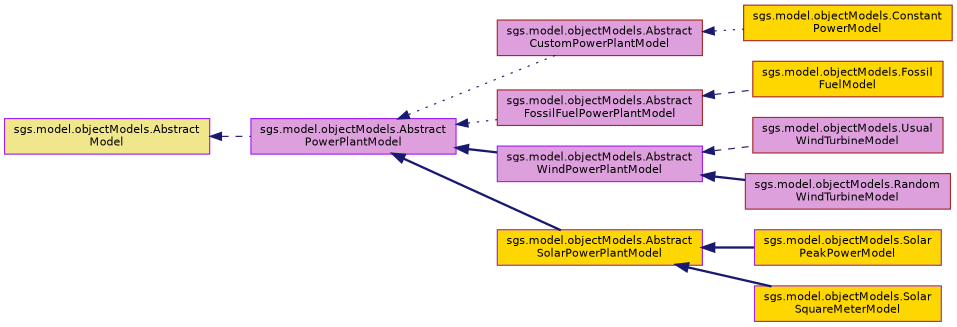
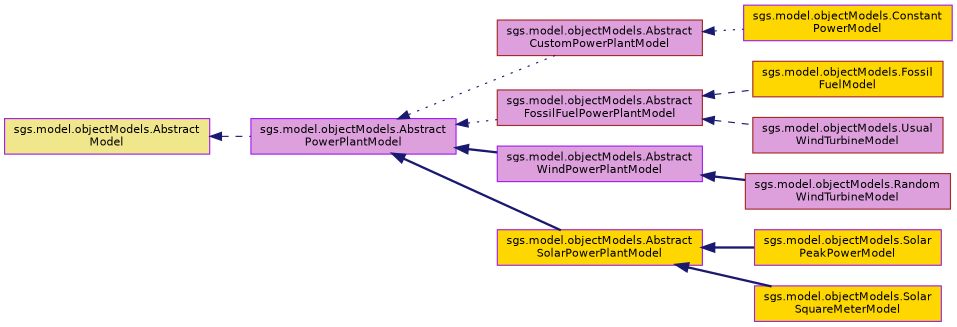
(848, 23) -> (848, 23)
(734, 148) -> (734, 123)
